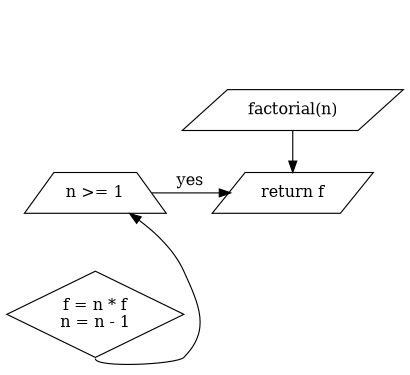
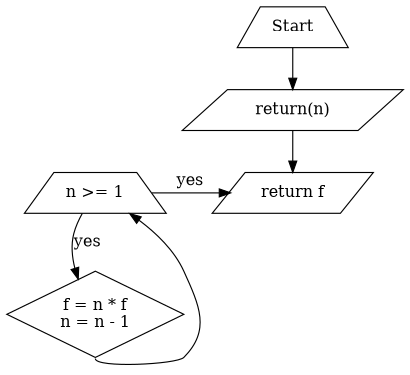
none -> (293, 27)
(293, 110) -> (293, 110)
none -> (73, 240)
